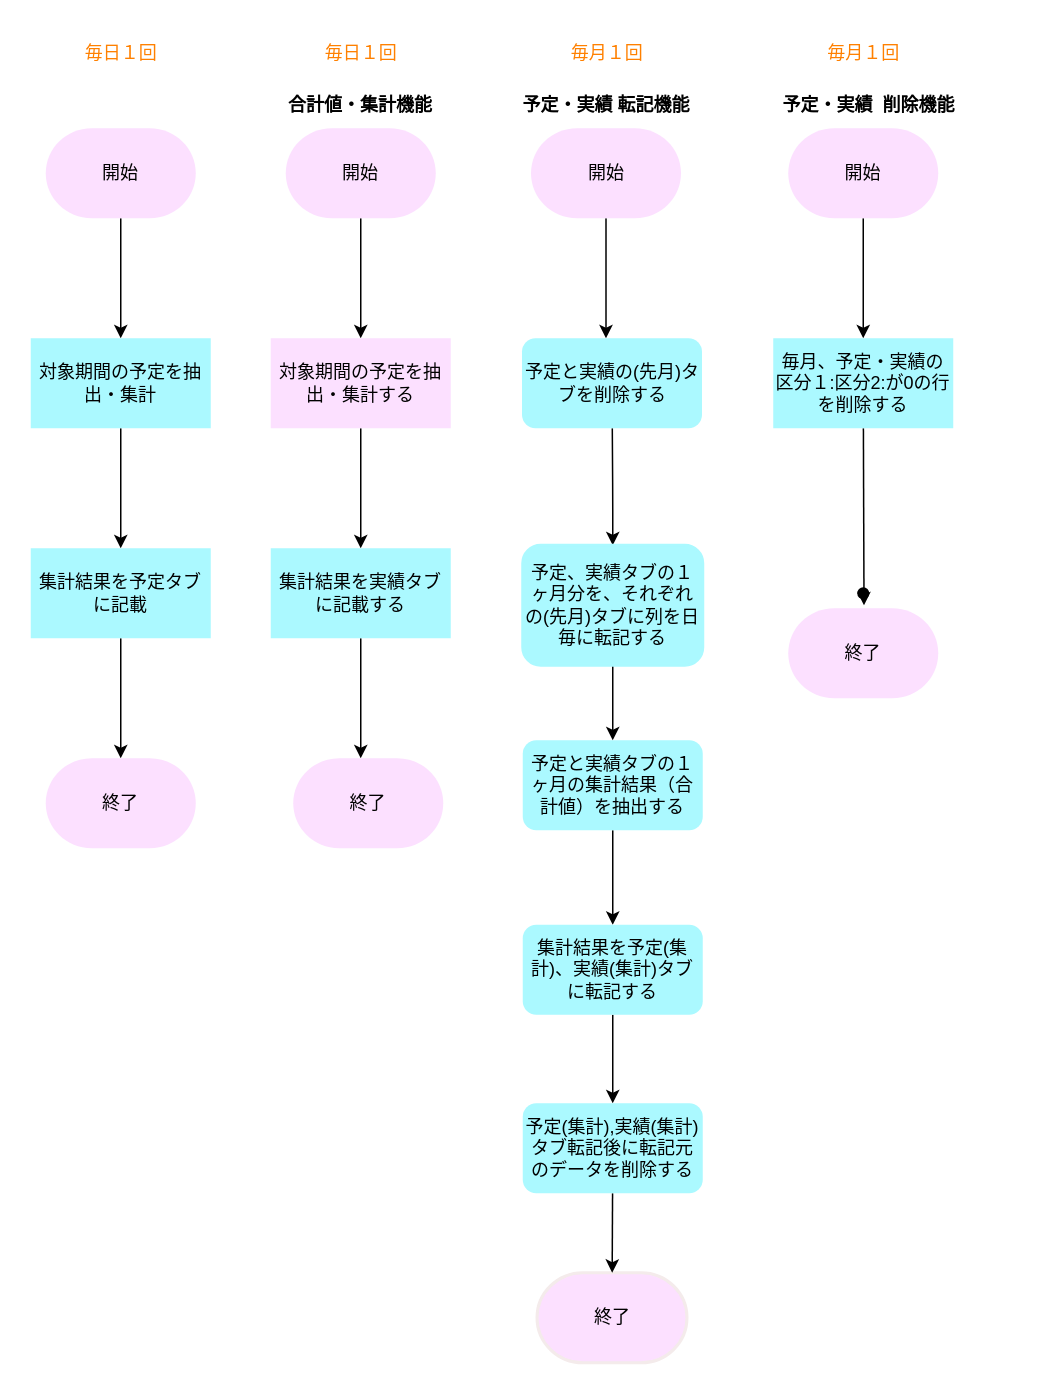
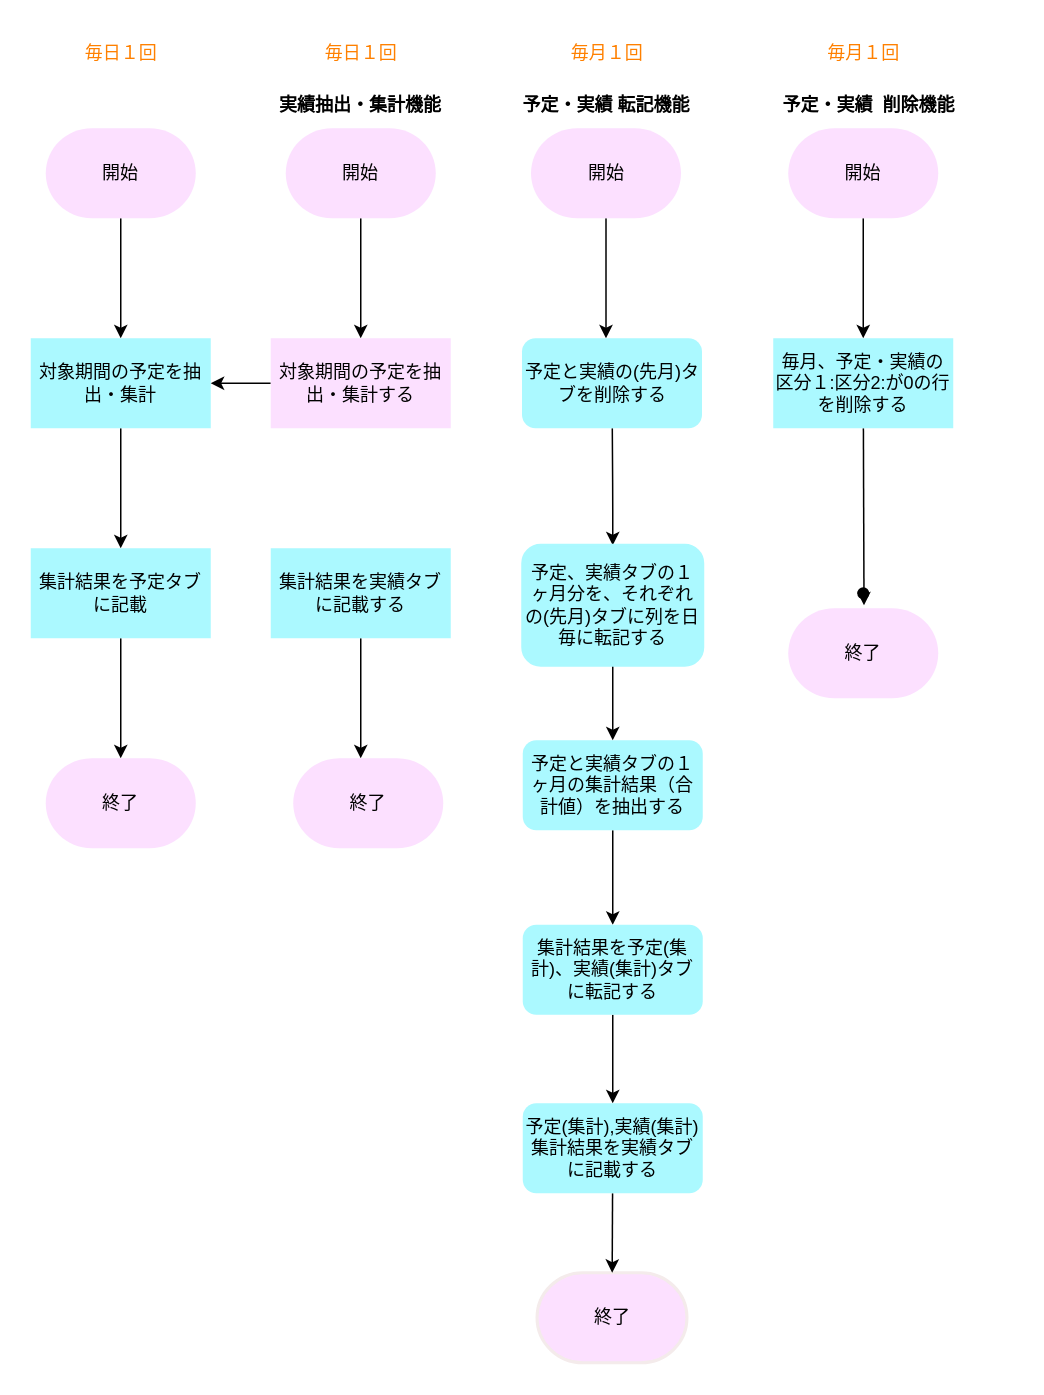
(361, 106) -> (361, 106)
(361, 483) -> (246, 383)
(613, 1148) -> (613, 1148)
